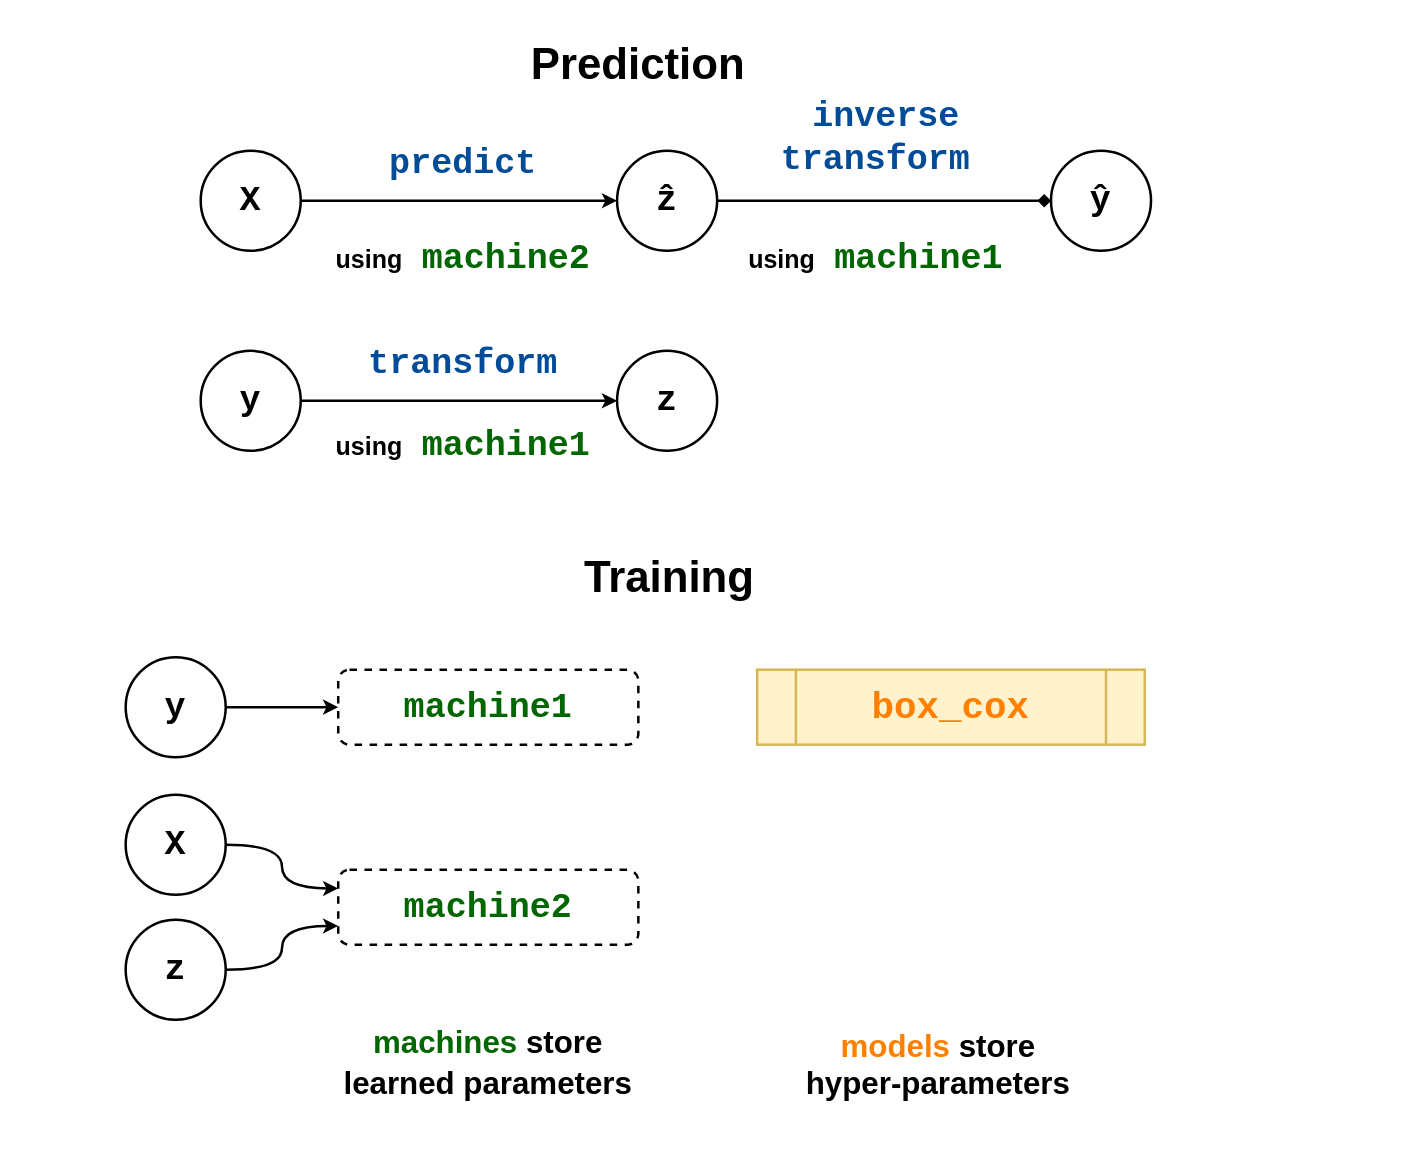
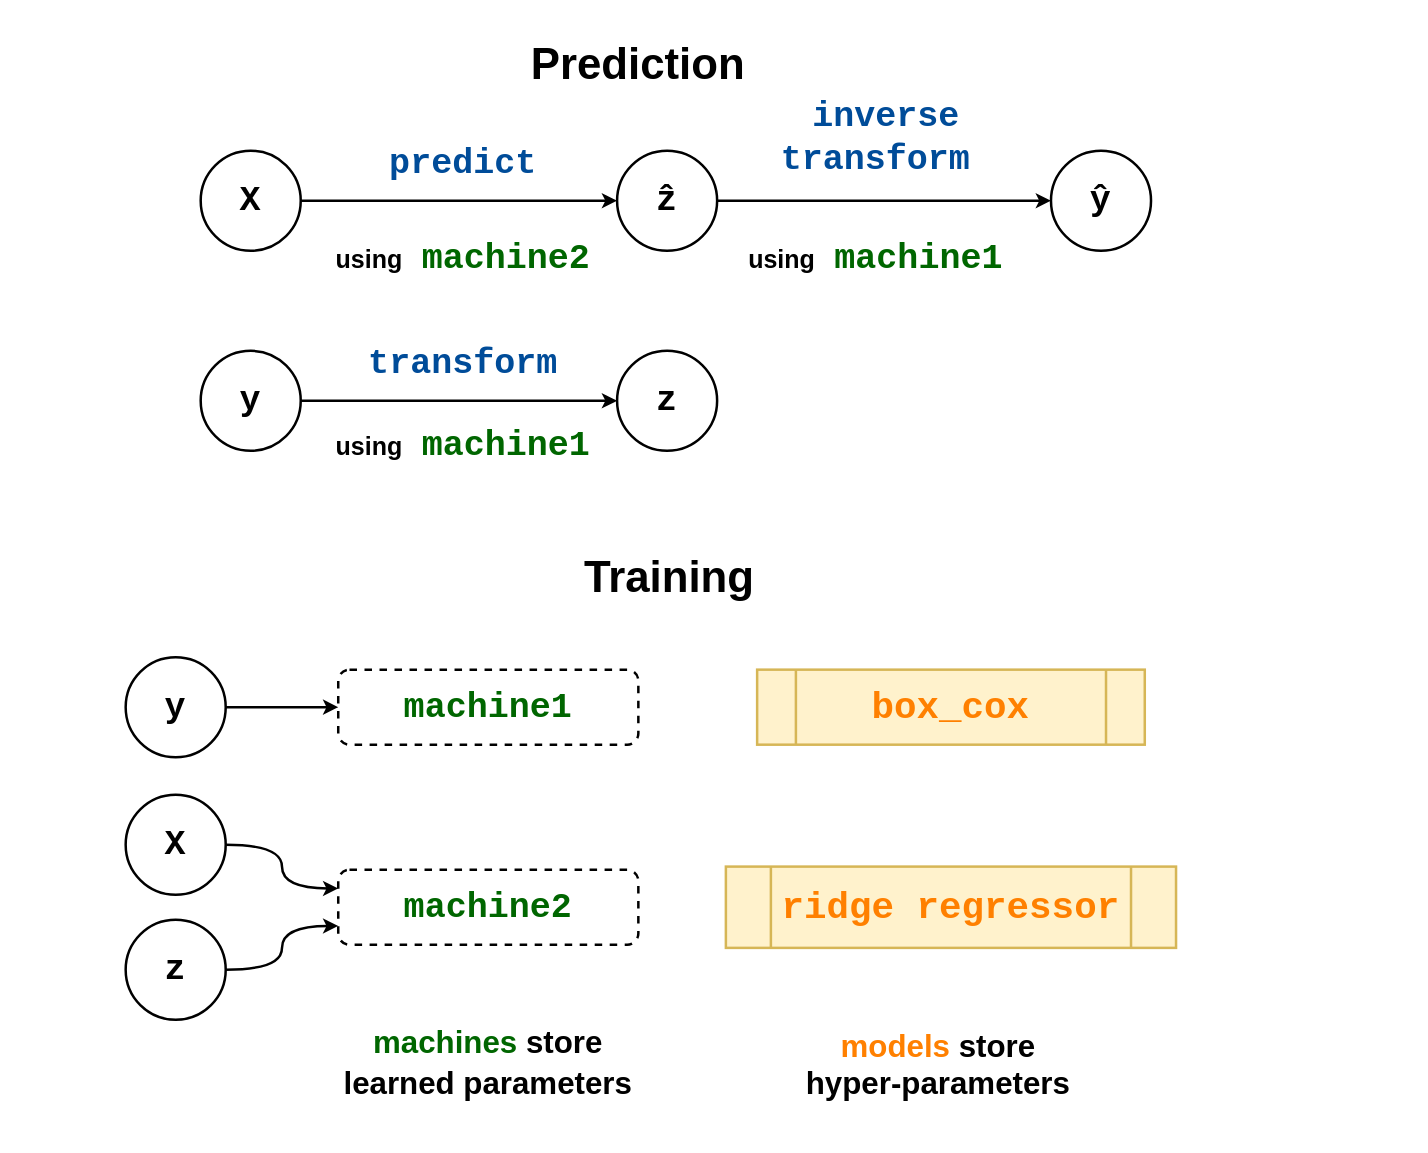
(1037, 201) -> (1038, 201)
none -> (951, 907)
